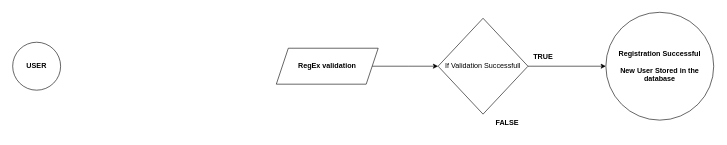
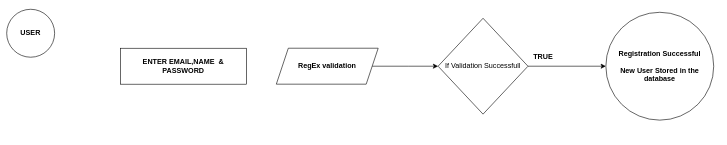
(36, 66) -> (30, 33)
none -> (183, 66)
(507, 123) -> none
